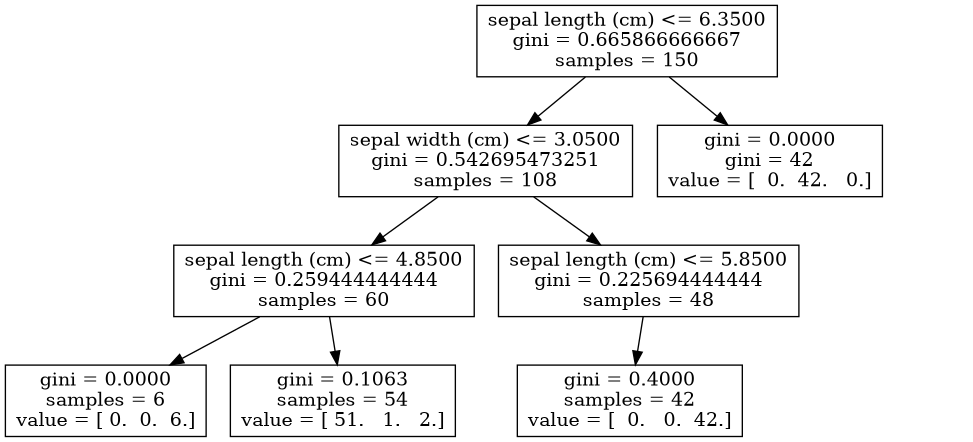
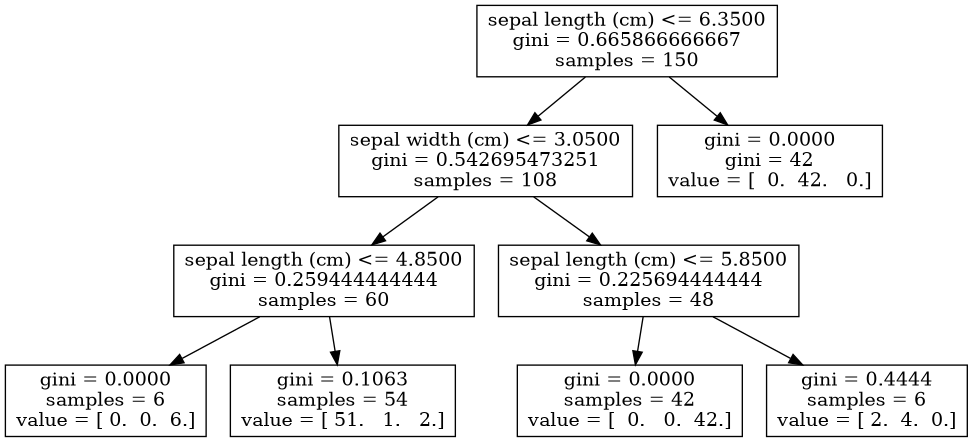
(630, 401) -> (630, 401)
none -> (867, 401)
